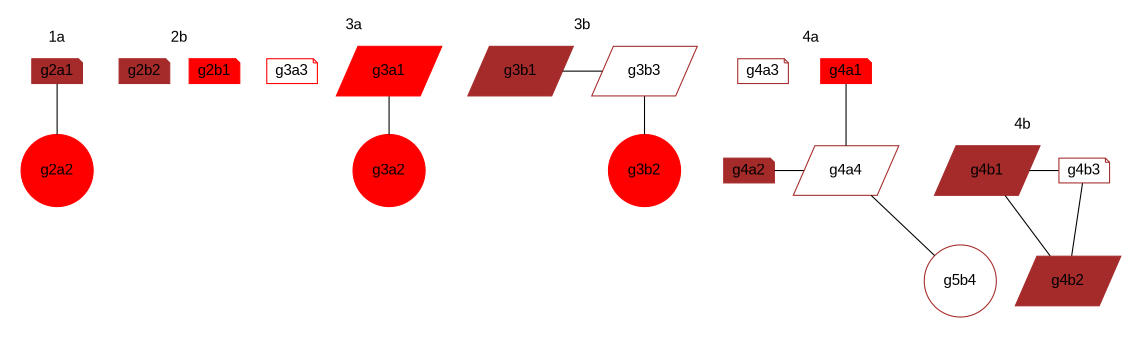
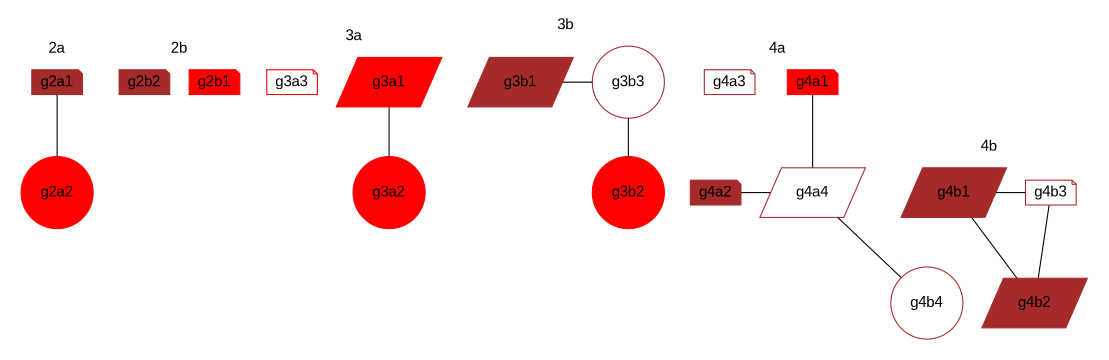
(57, 38) -> (57, 49)
(645, 71) -> (628, 82)
(960, 281) -> (927, 303)
